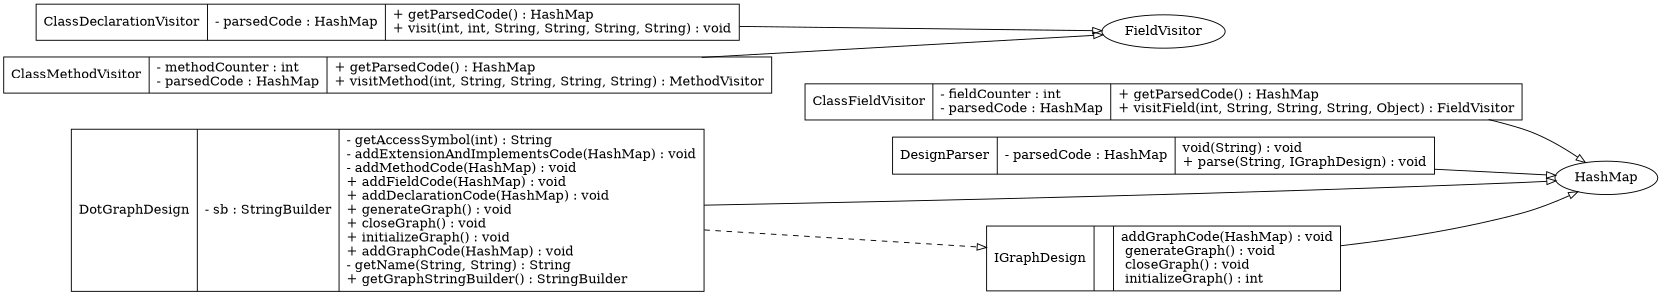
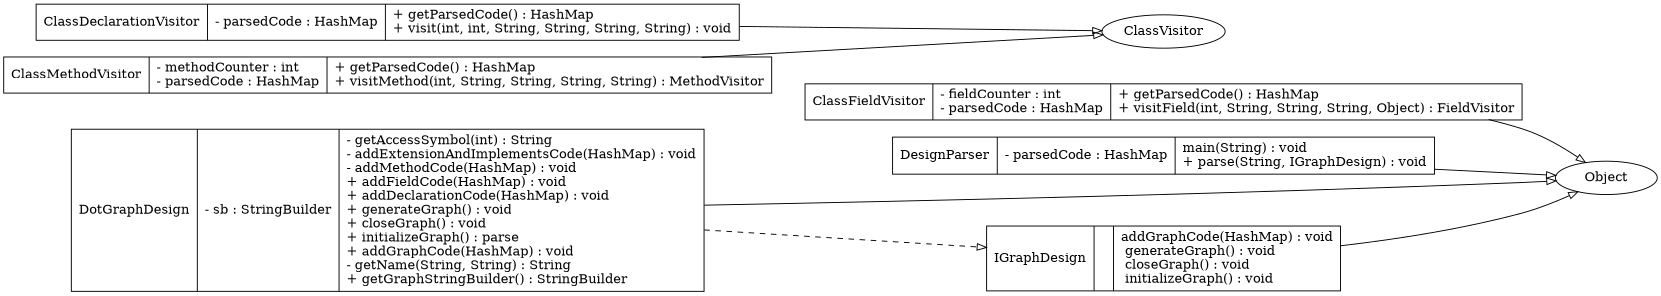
(1164, 31) -> (1164, 31)
(1243, 148) -> (1245, 148)
(1606, 178) -> (1606, 178)
(428, 238) -> (433, 238)
(1192, 279) -> (1197, 279)
